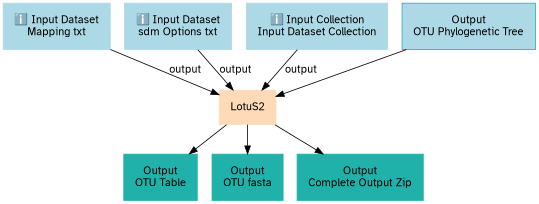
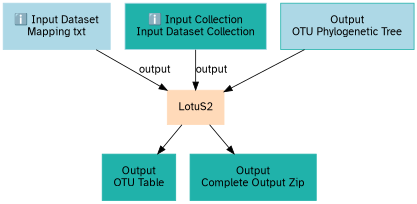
(178, 26) -> none
(317, 26) -> (196, 26)
(248, 177) -> none
